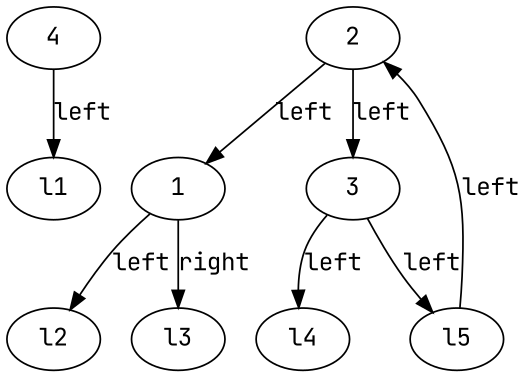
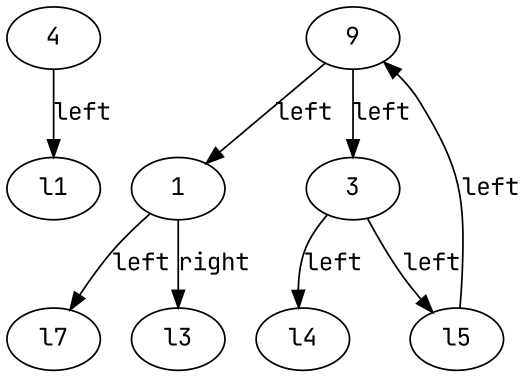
(353, 38) -> (353, 38)
(54, 339) -> (54, 339)
